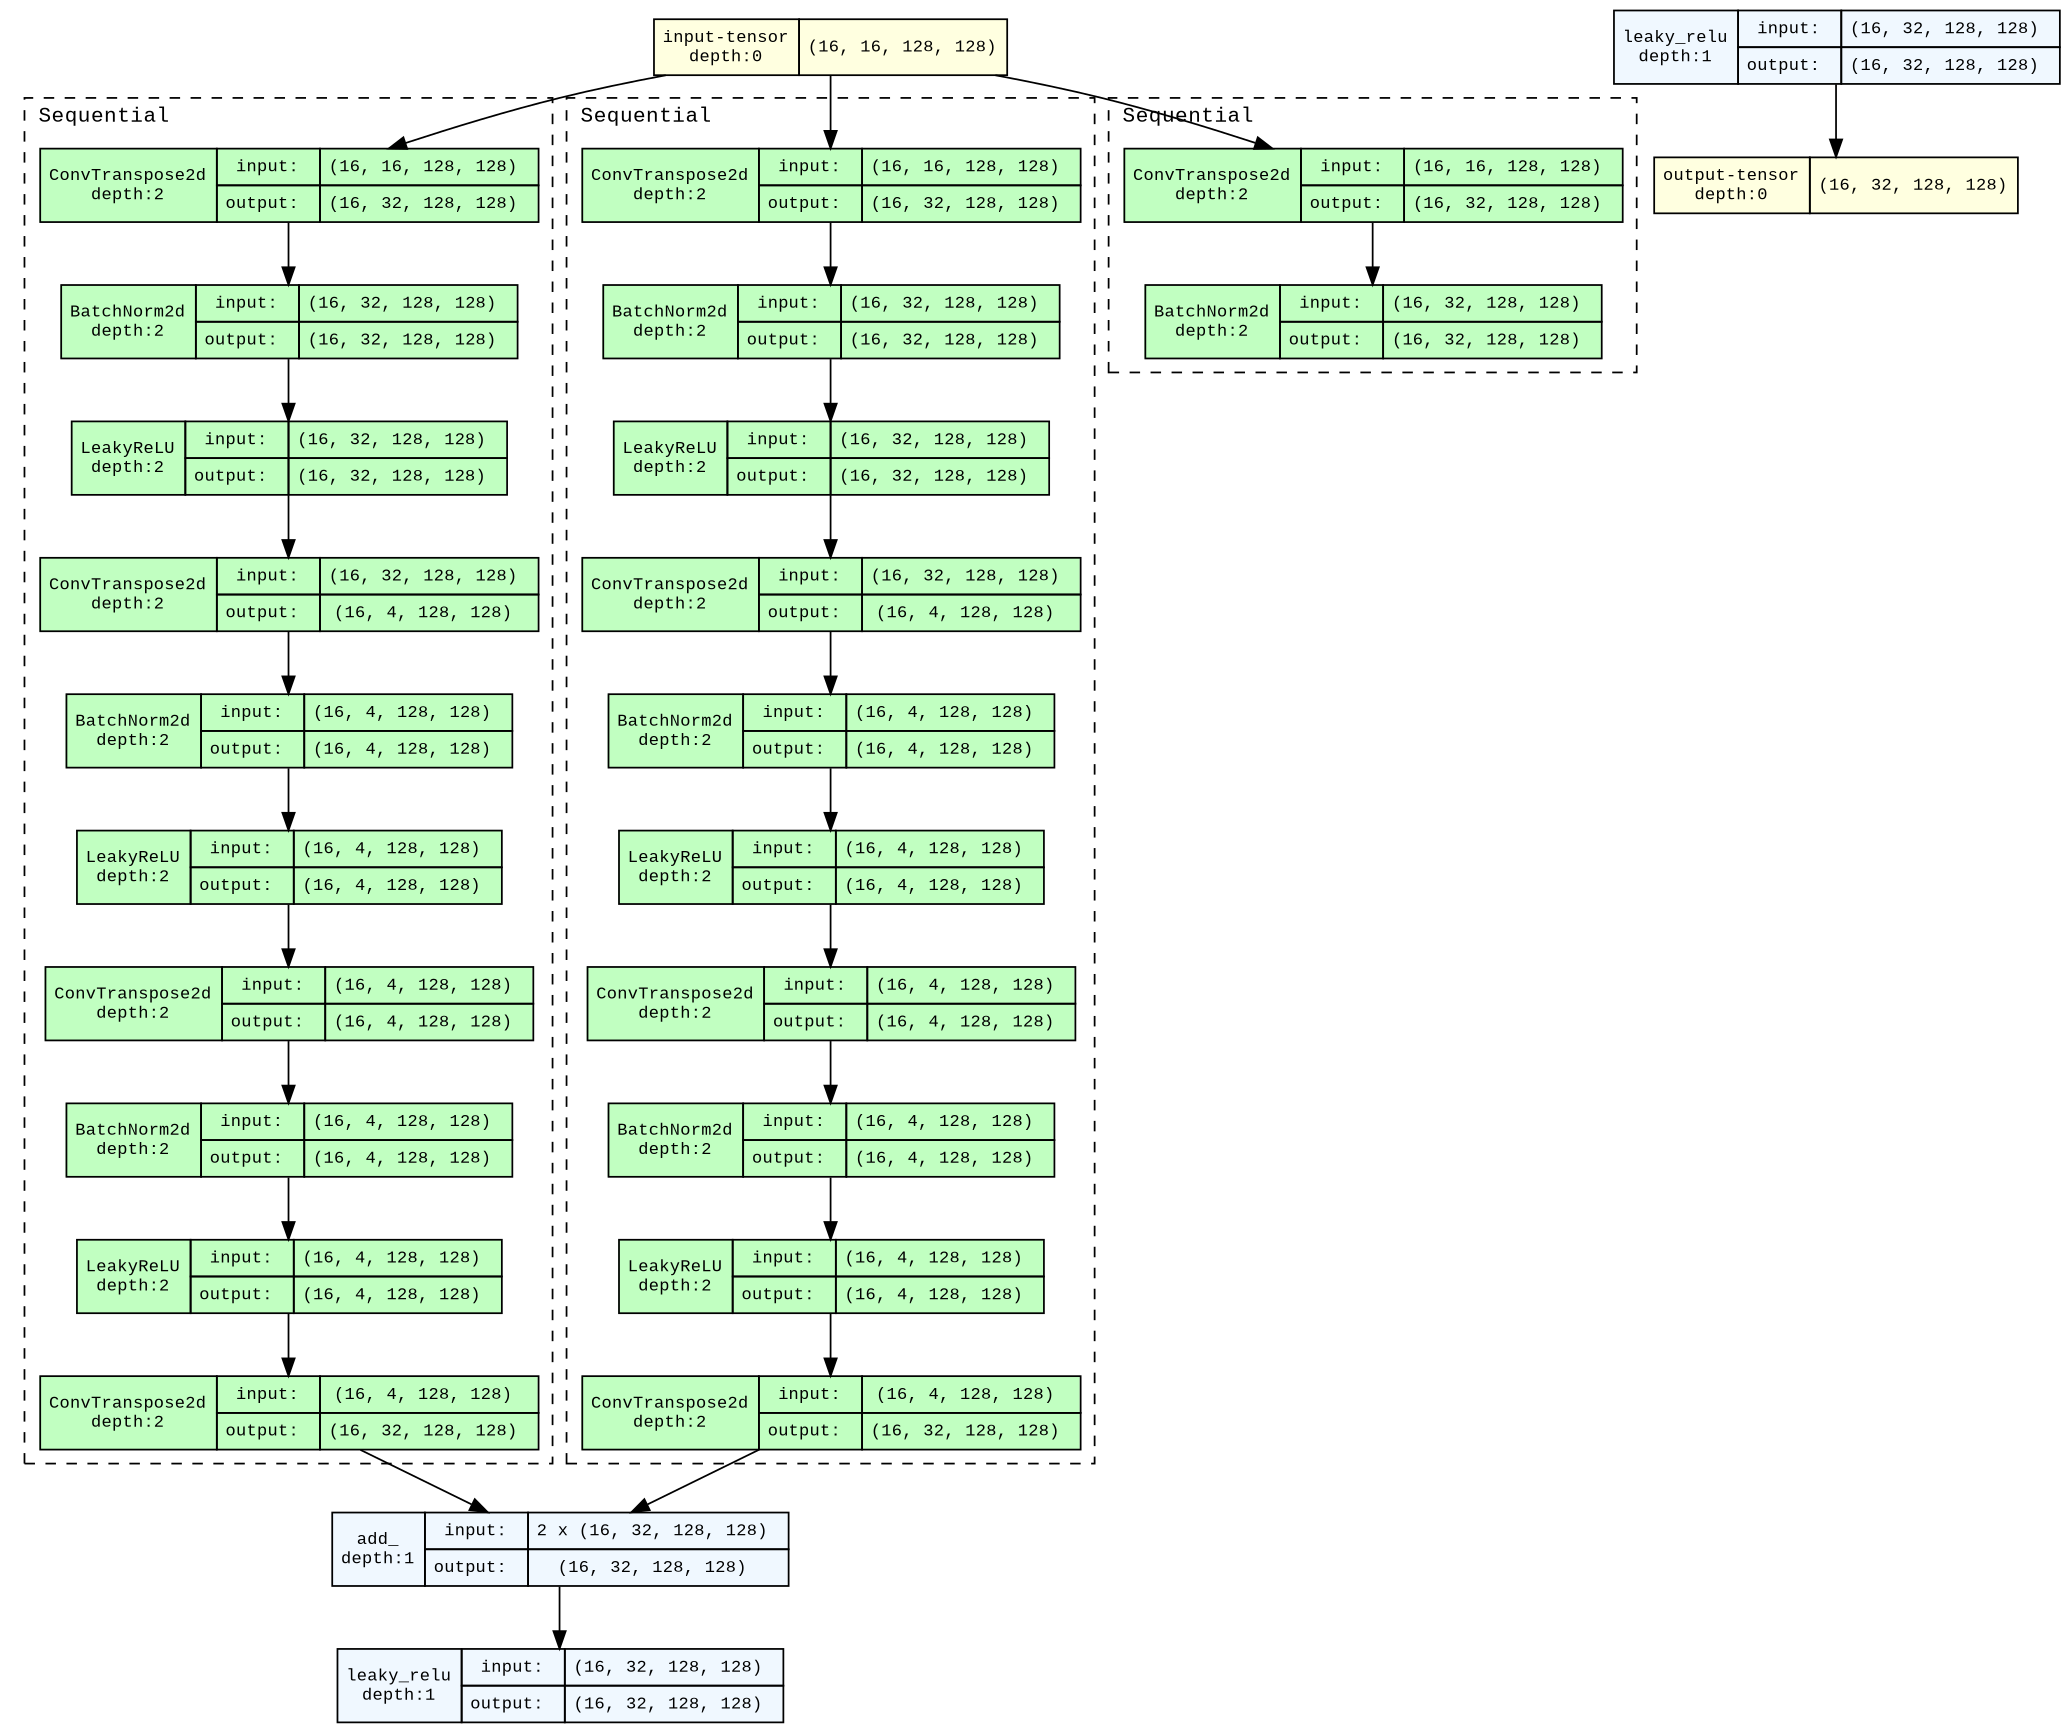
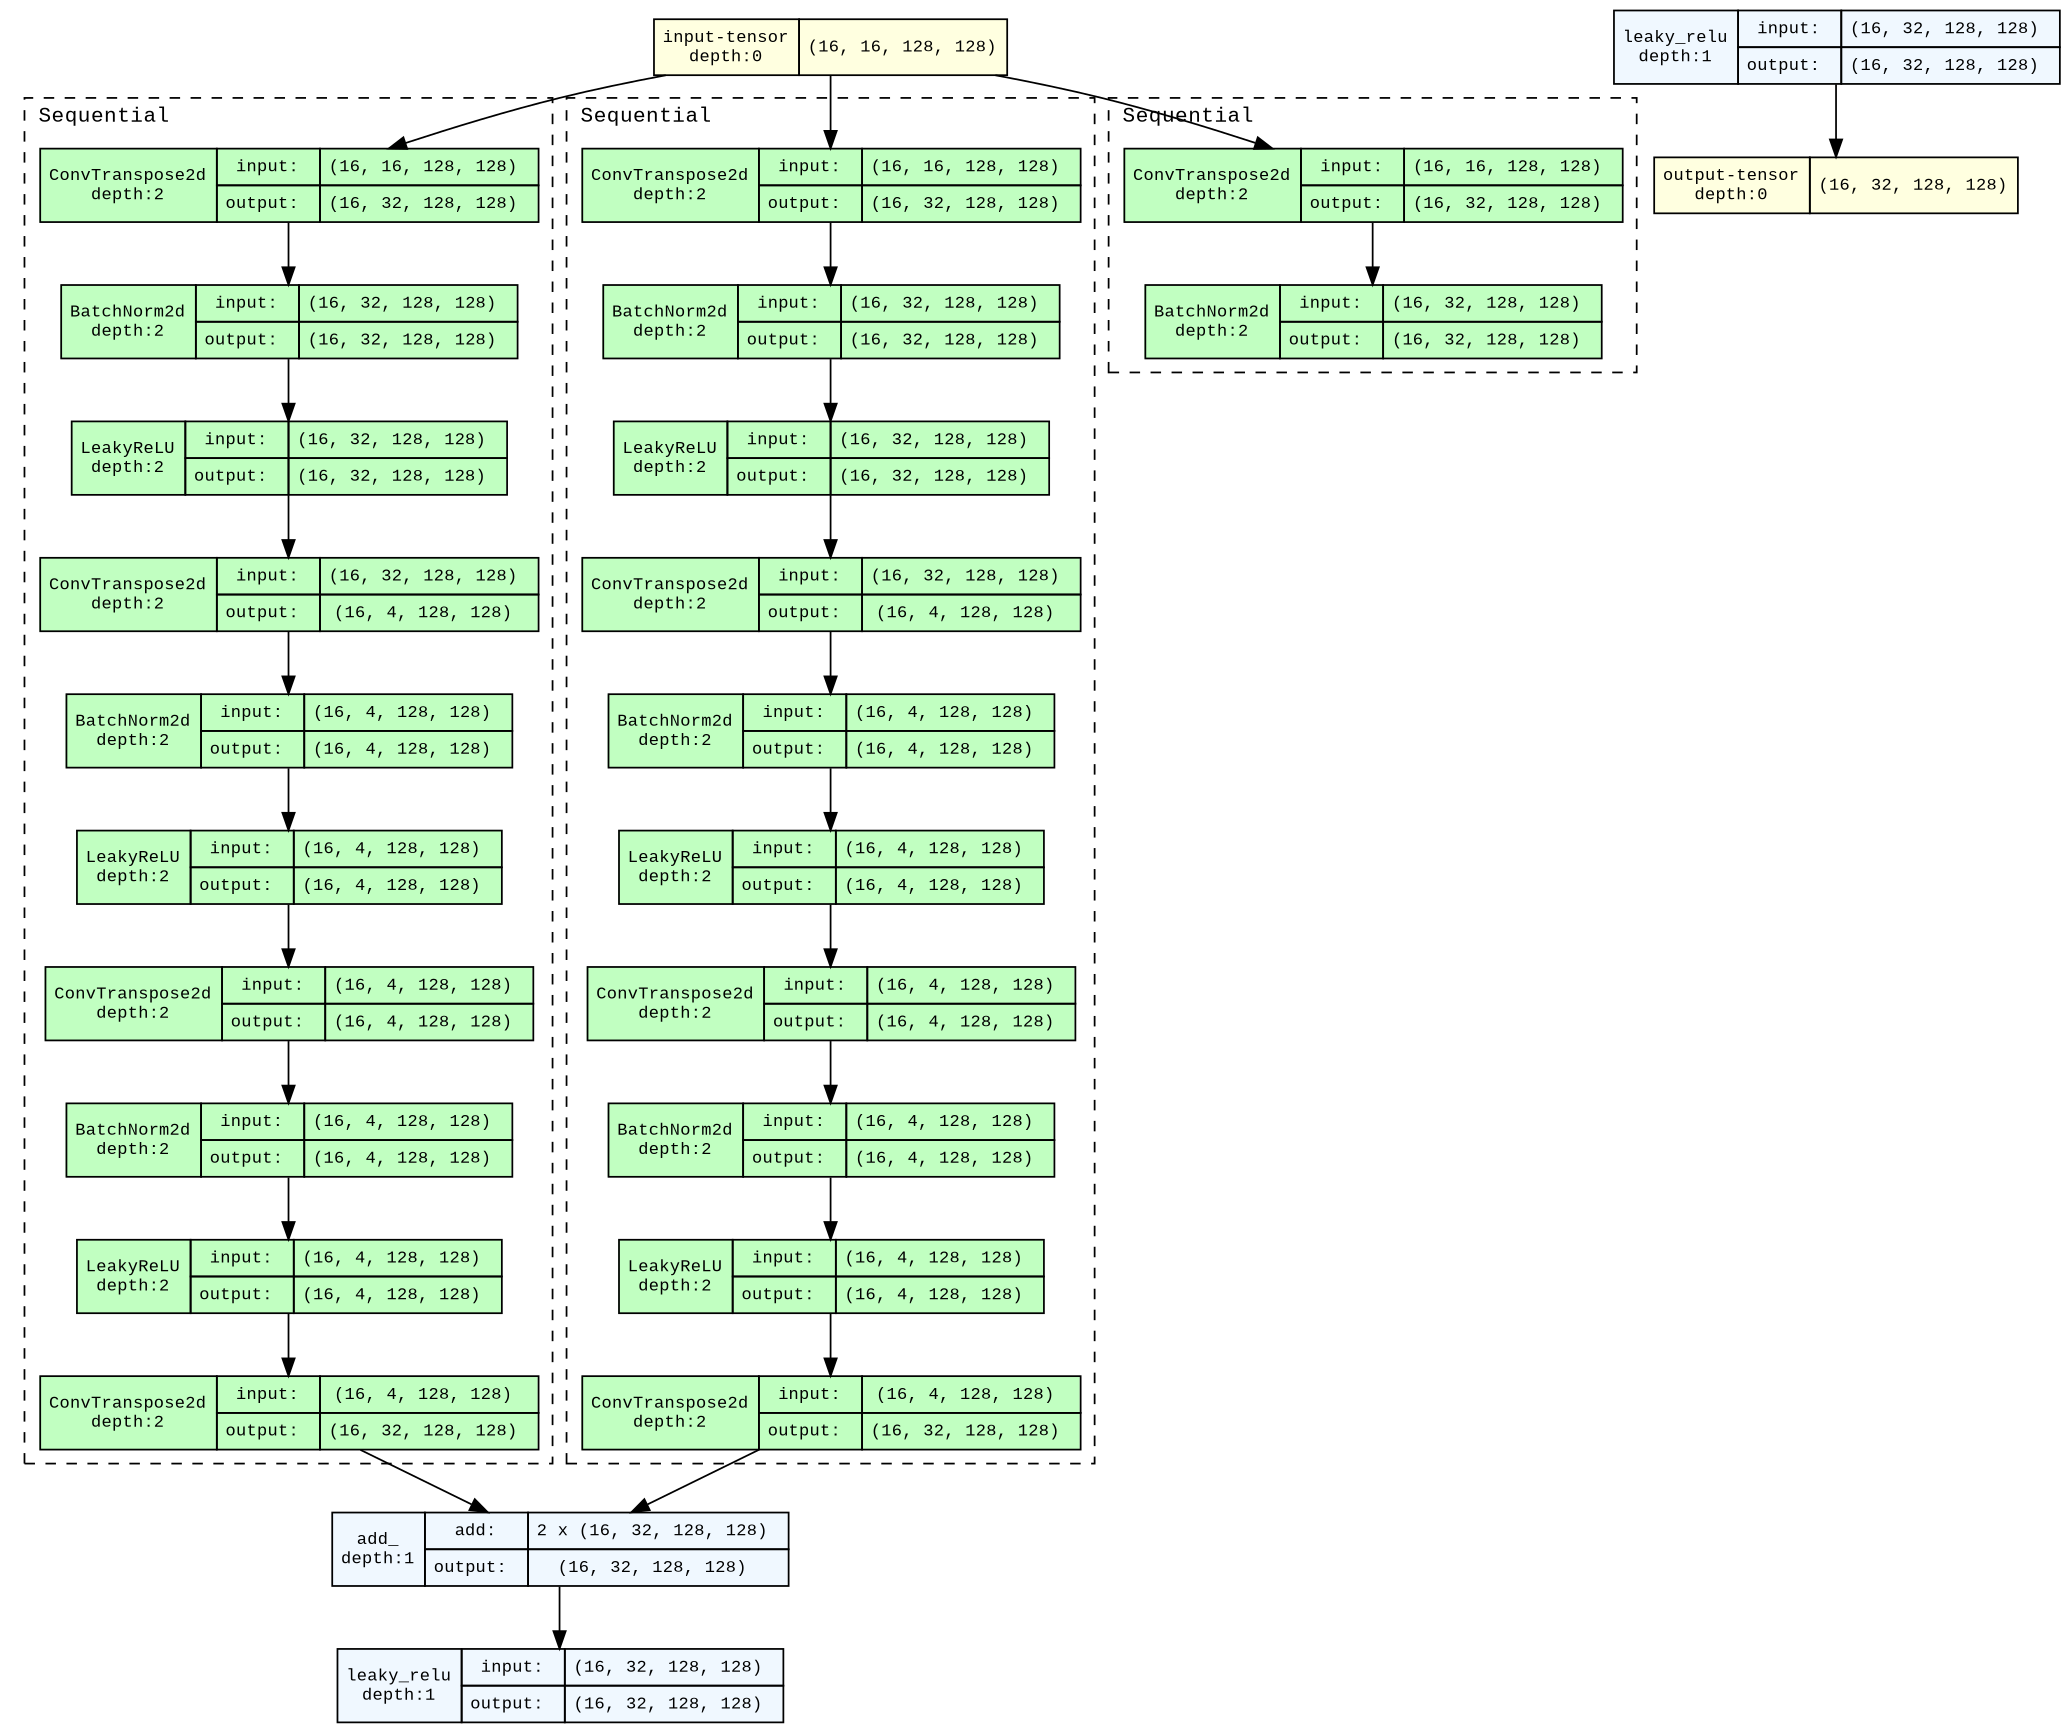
(476, 1530) -> (476, 1530)
